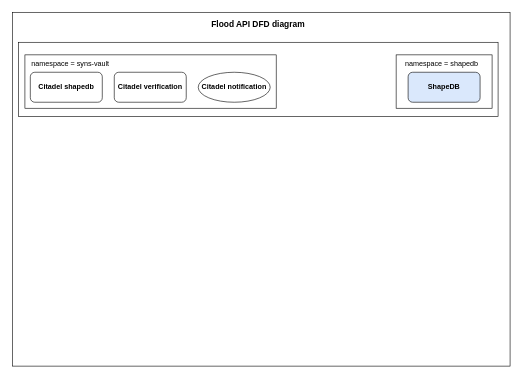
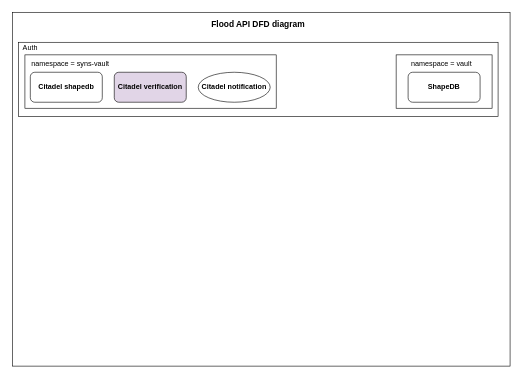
none -> (30, 48)
(442, 64) -> (442, 64)
(150, 87) -> (150, 87)
(444, 87) -> (444, 87)
